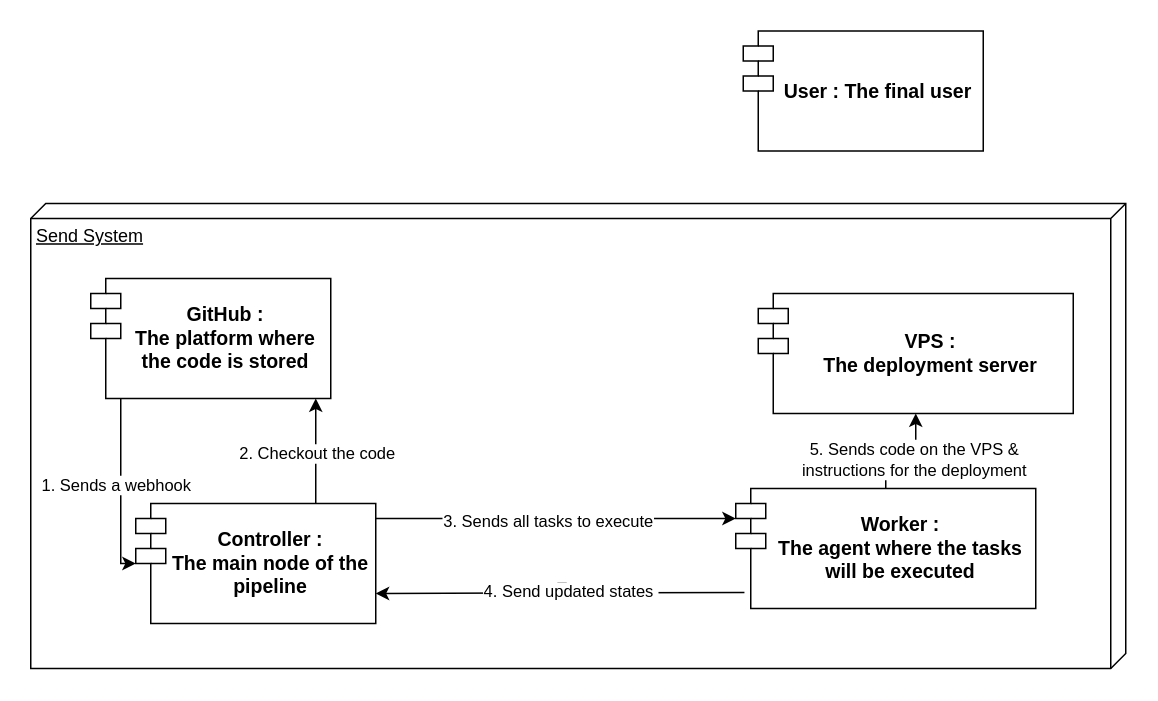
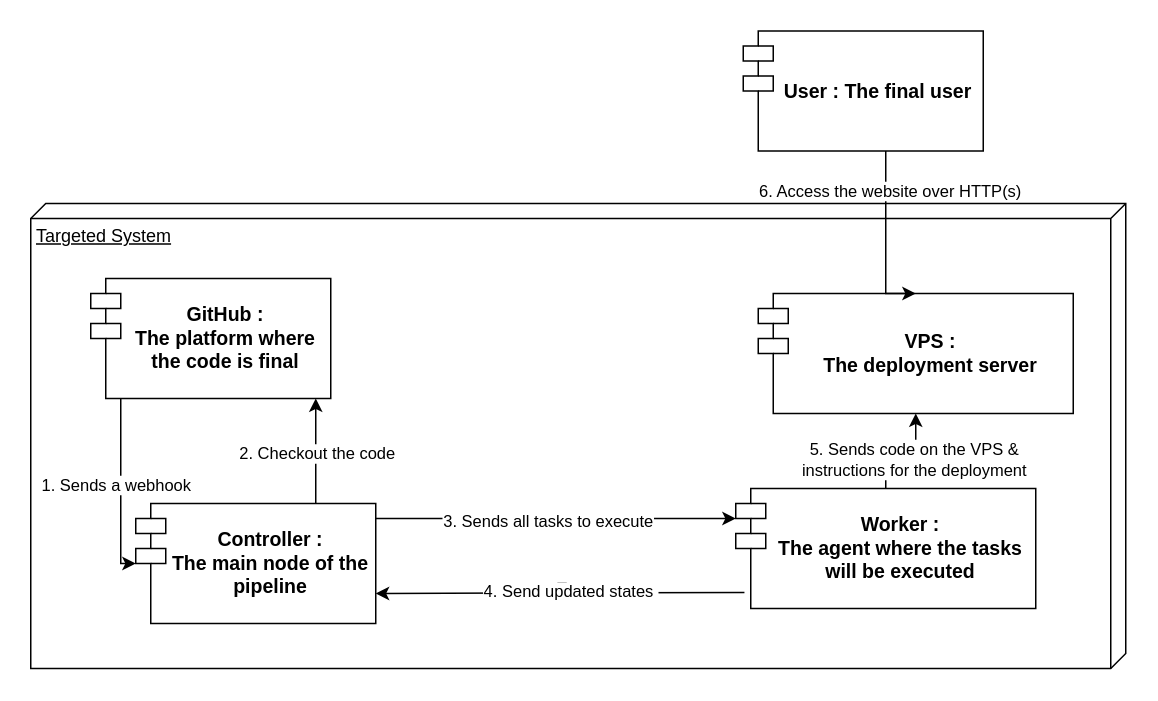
none -> (886, 223)
(90, 237) -> (110, 237)
(226, 338) -> (226, 338)
